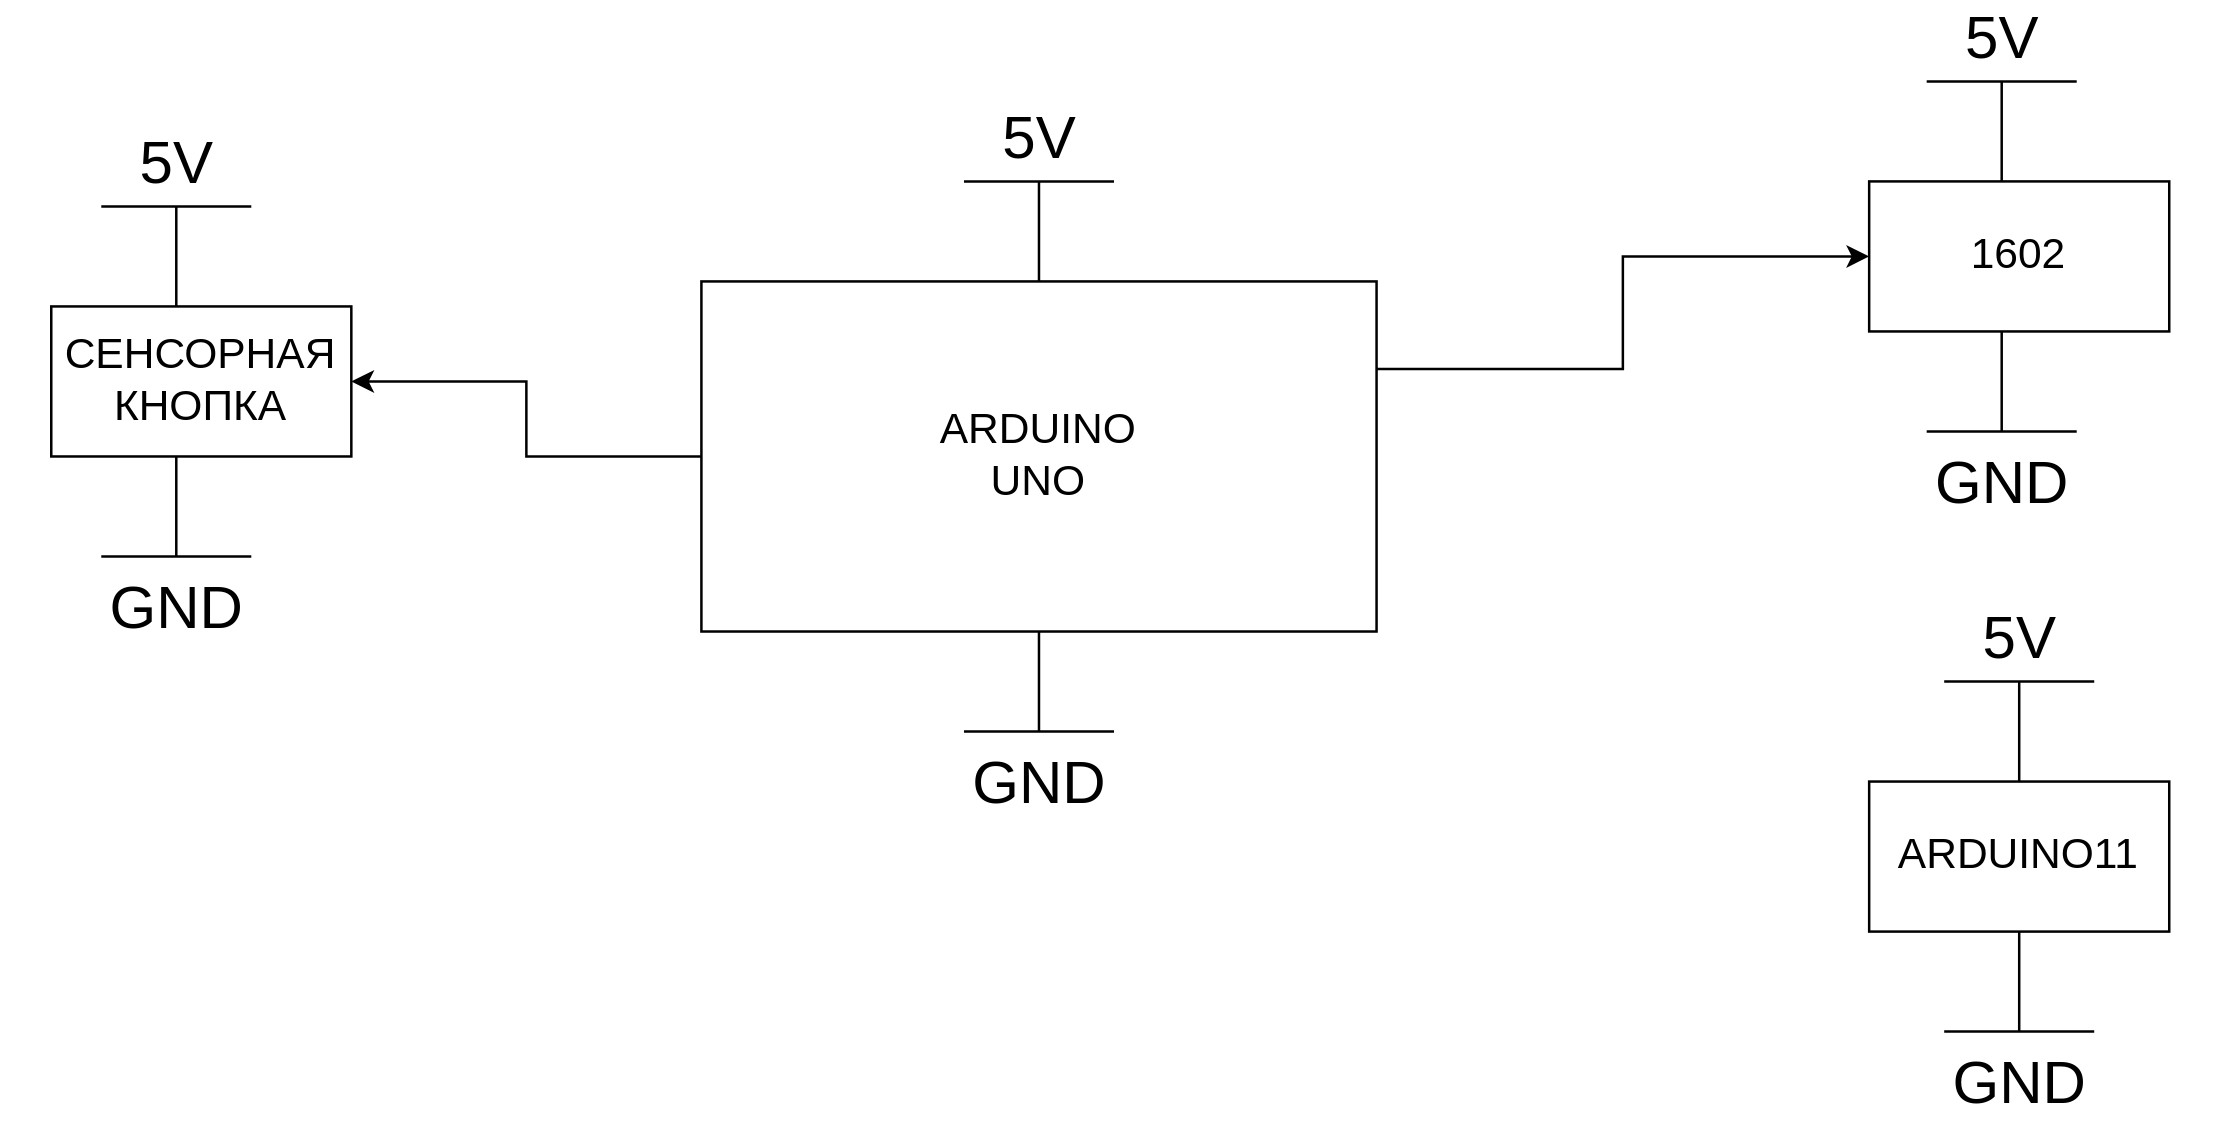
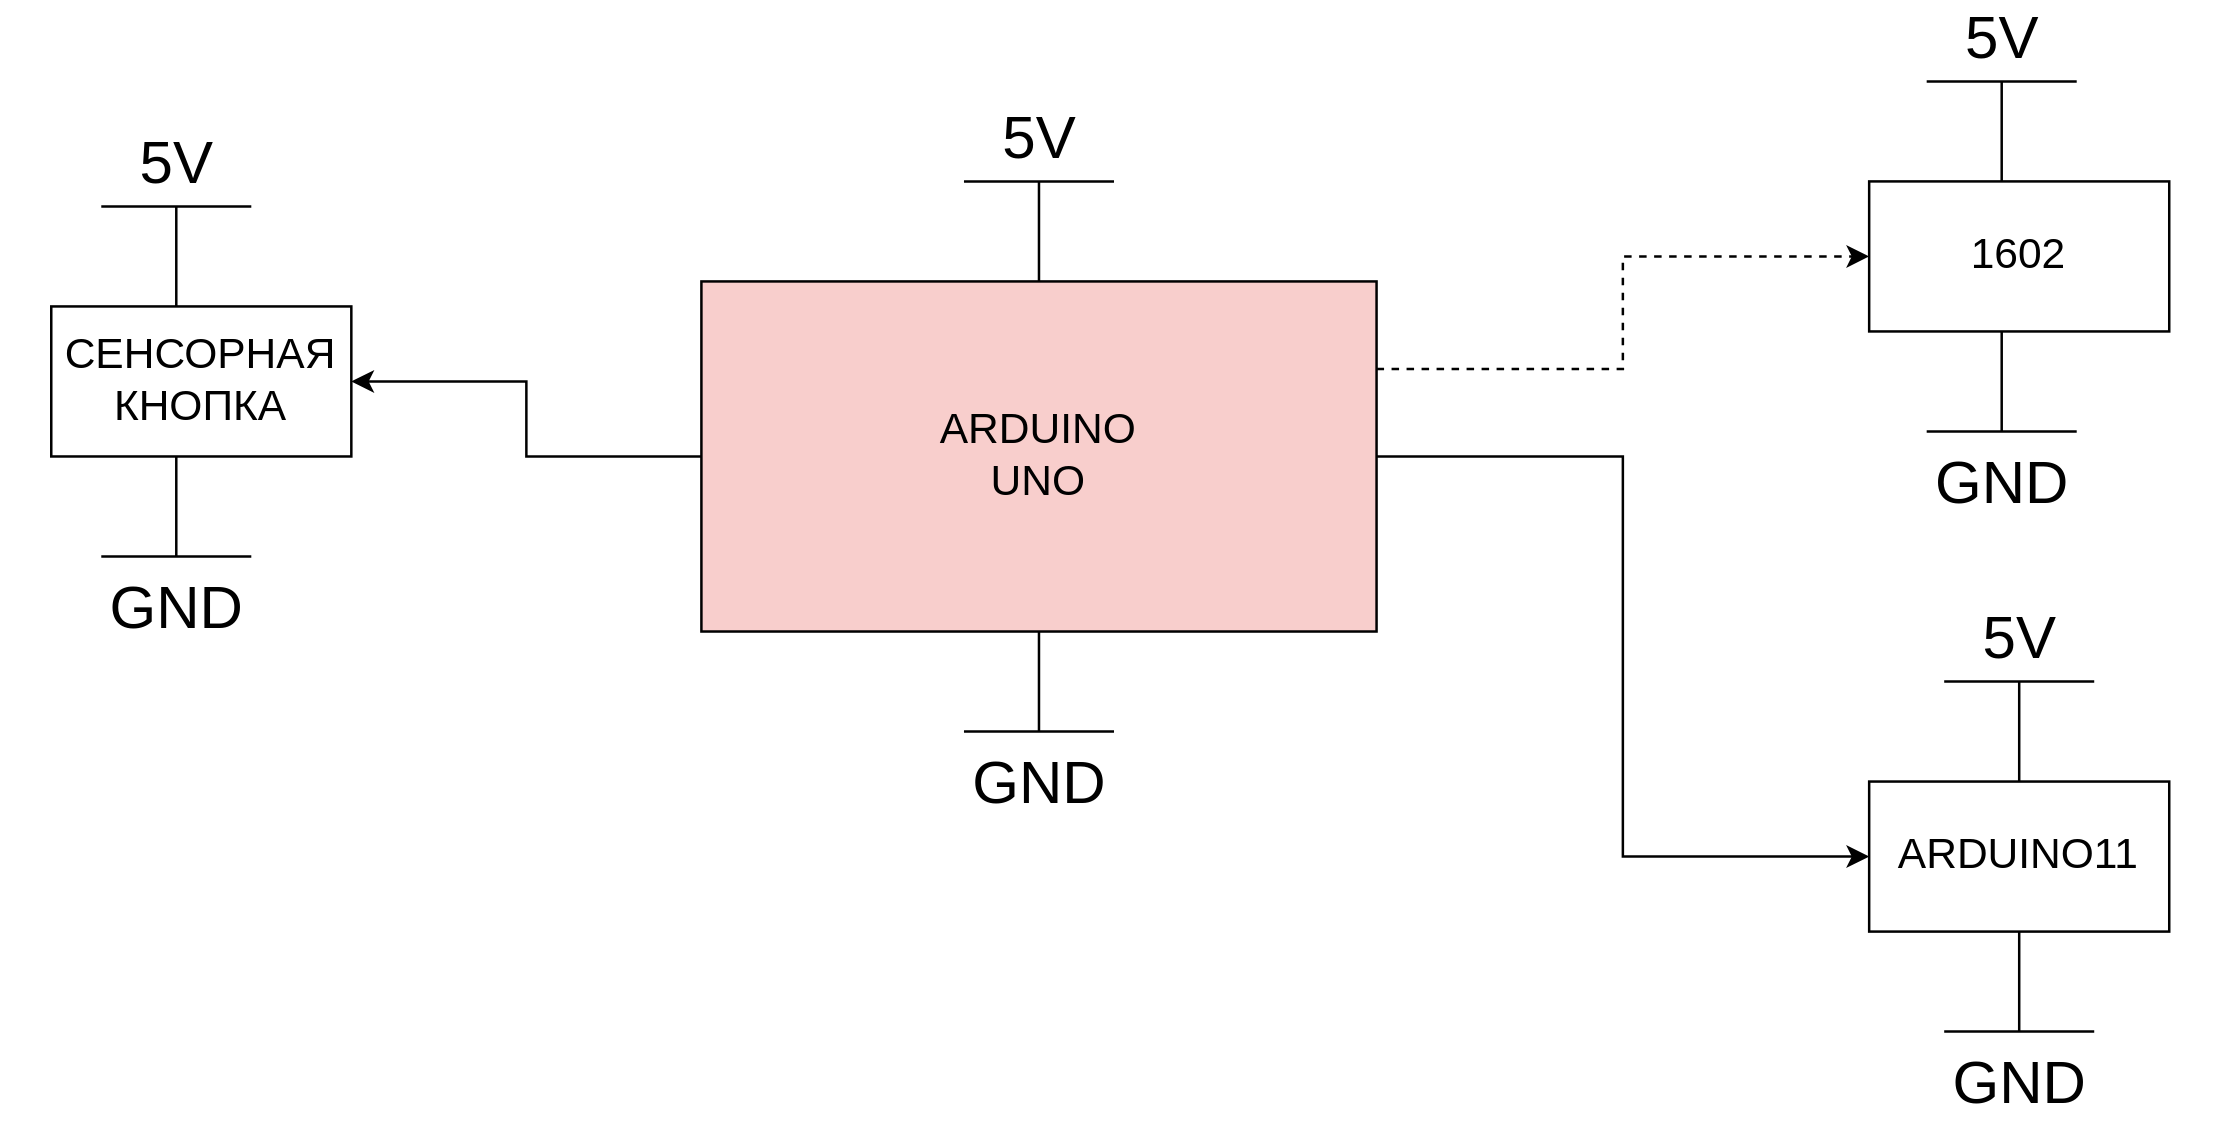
(1623, 320) -> (1623, 320)
(1039, 456) -> (1039, 456)
none -> (1623, 648)
